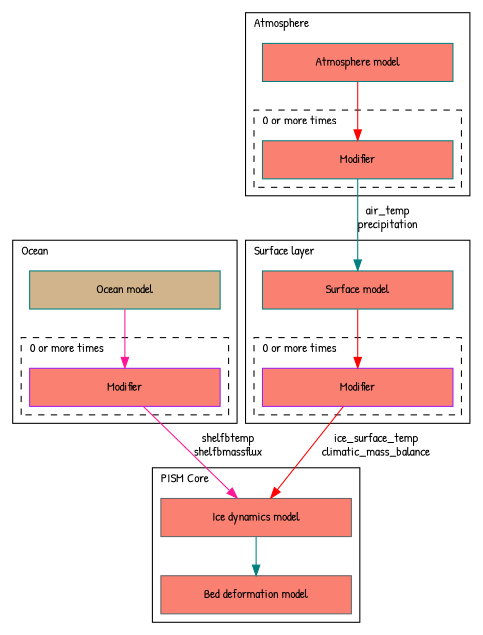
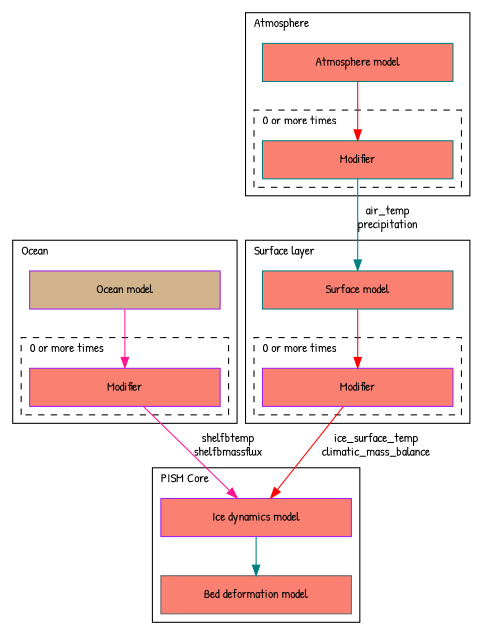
(125, 290) -> (125, 290)
(256, 518) -> (256, 518)
